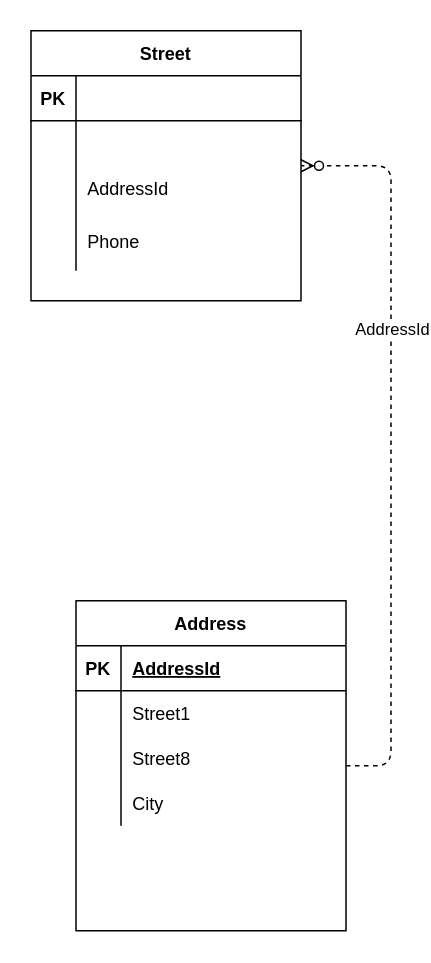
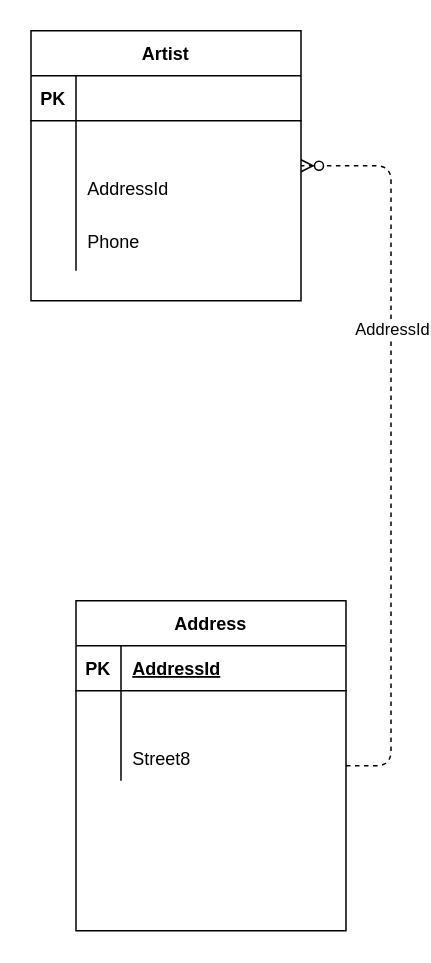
(165, 54) -> (165, 54)
(233, 713) -> none
(233, 803) -> none
